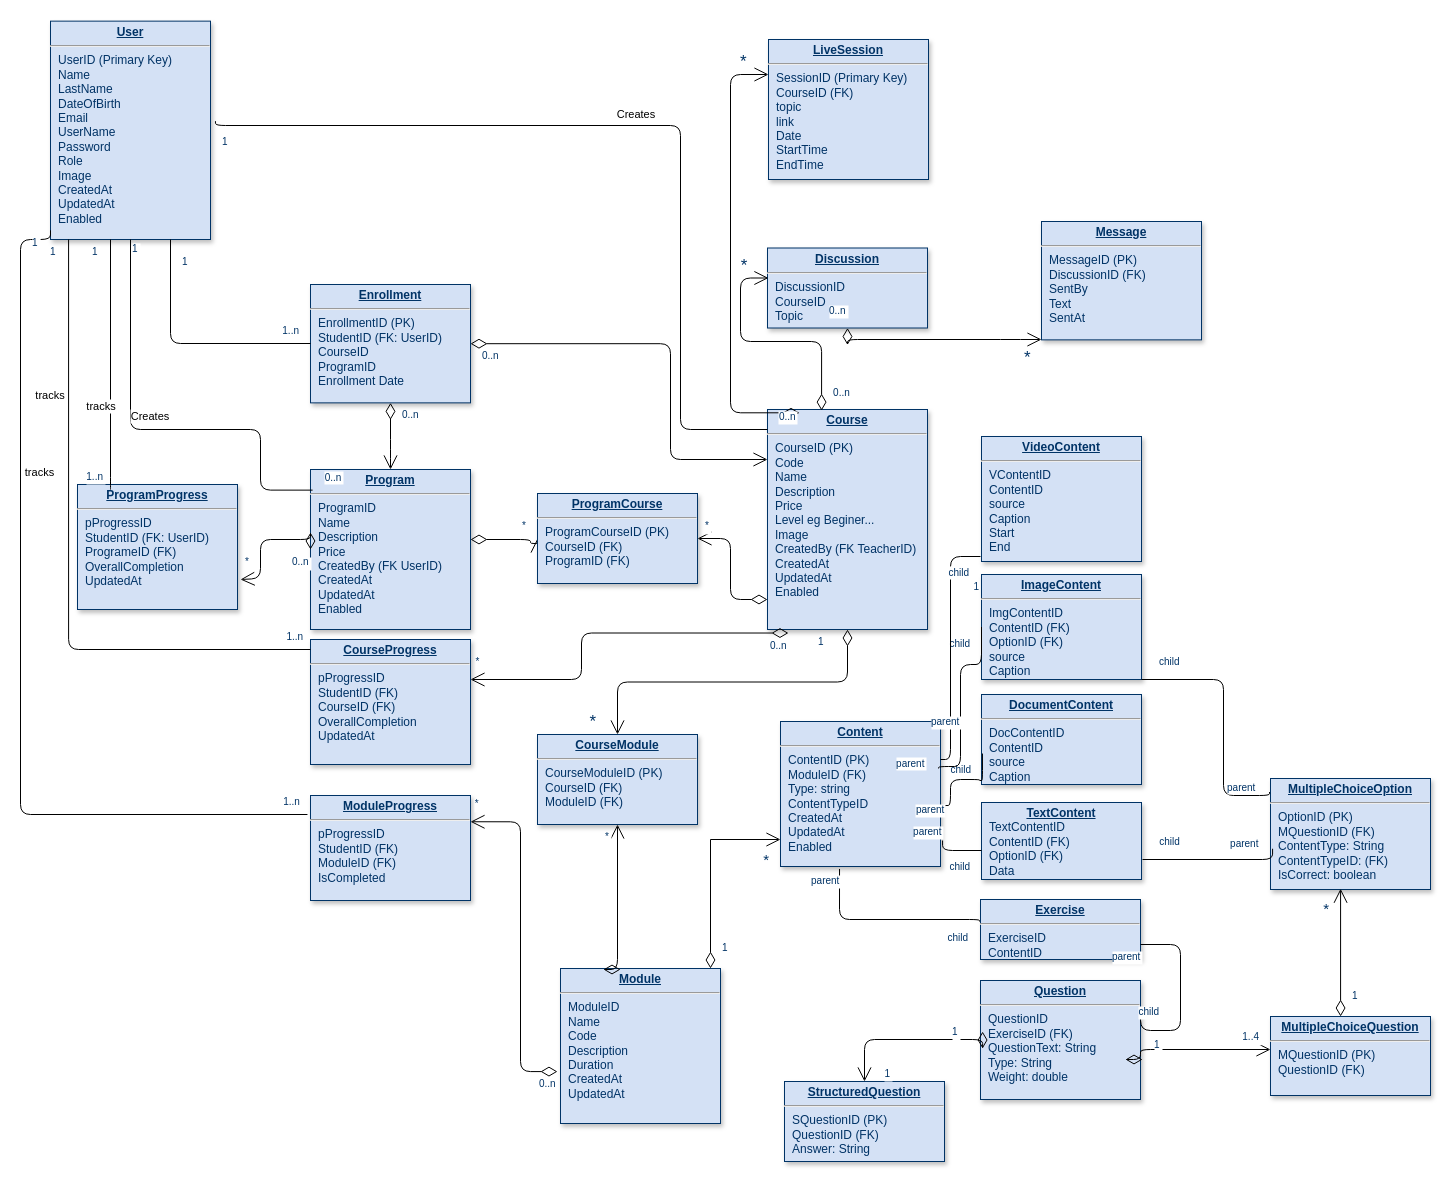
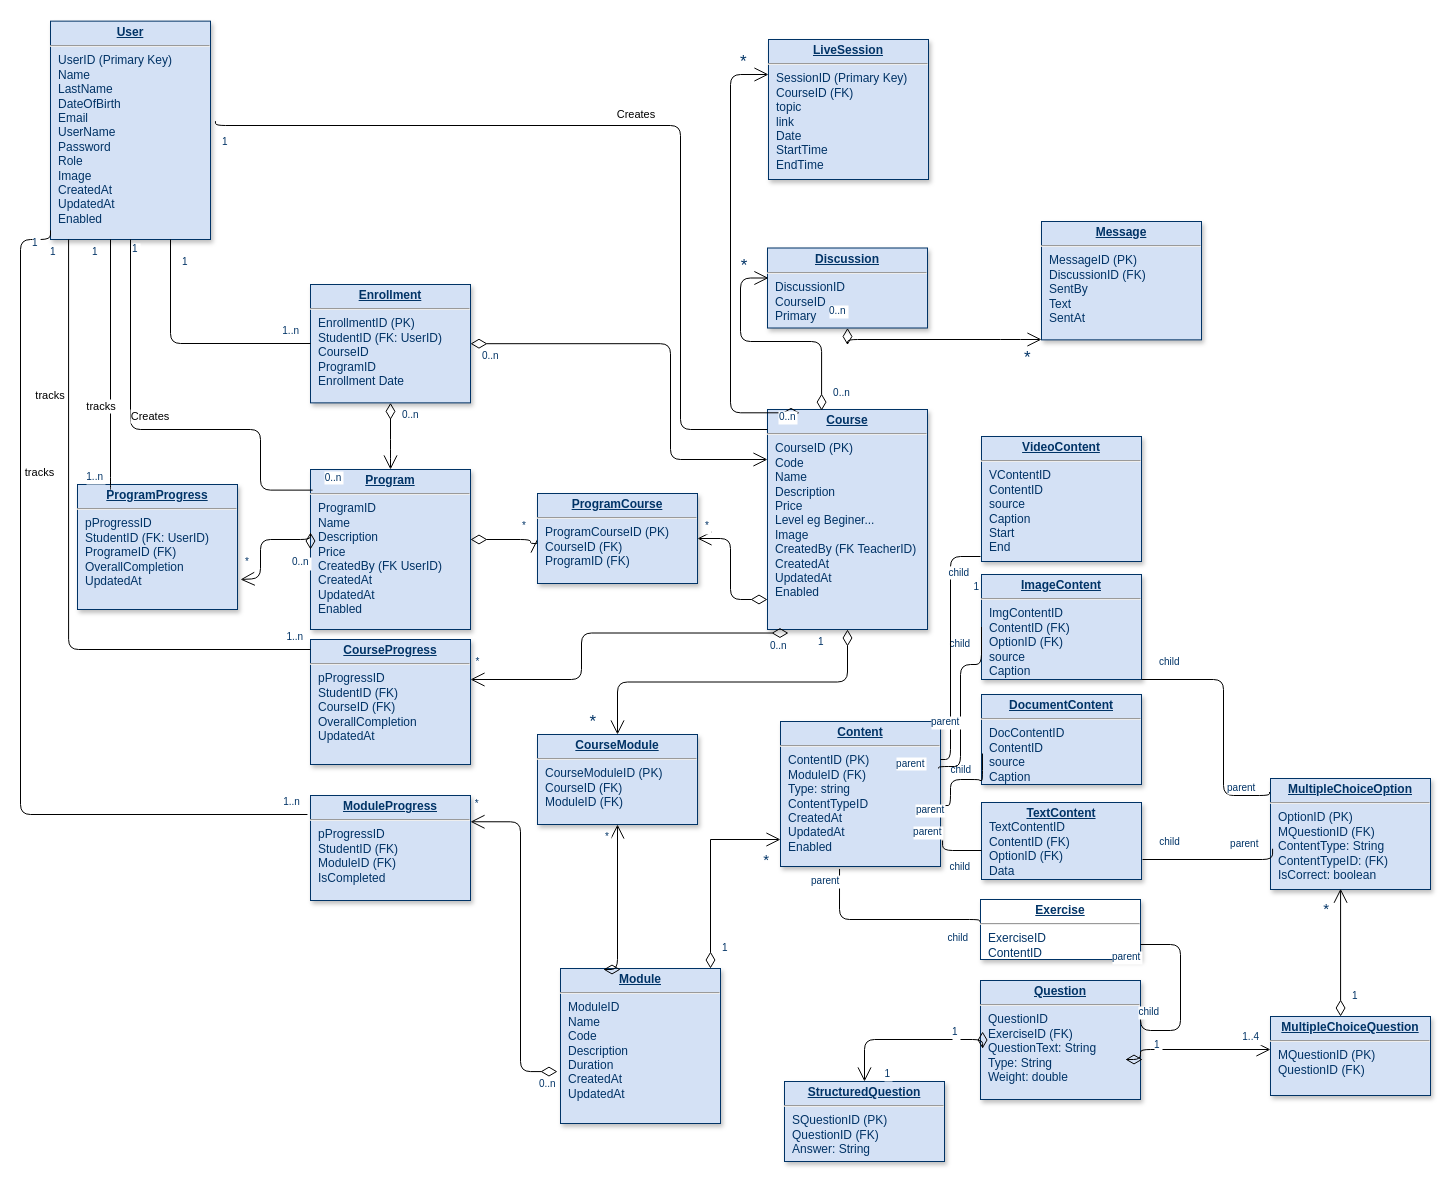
(805, 277) -> (805, 277)
(1061, 930) -> (1061, 930)
